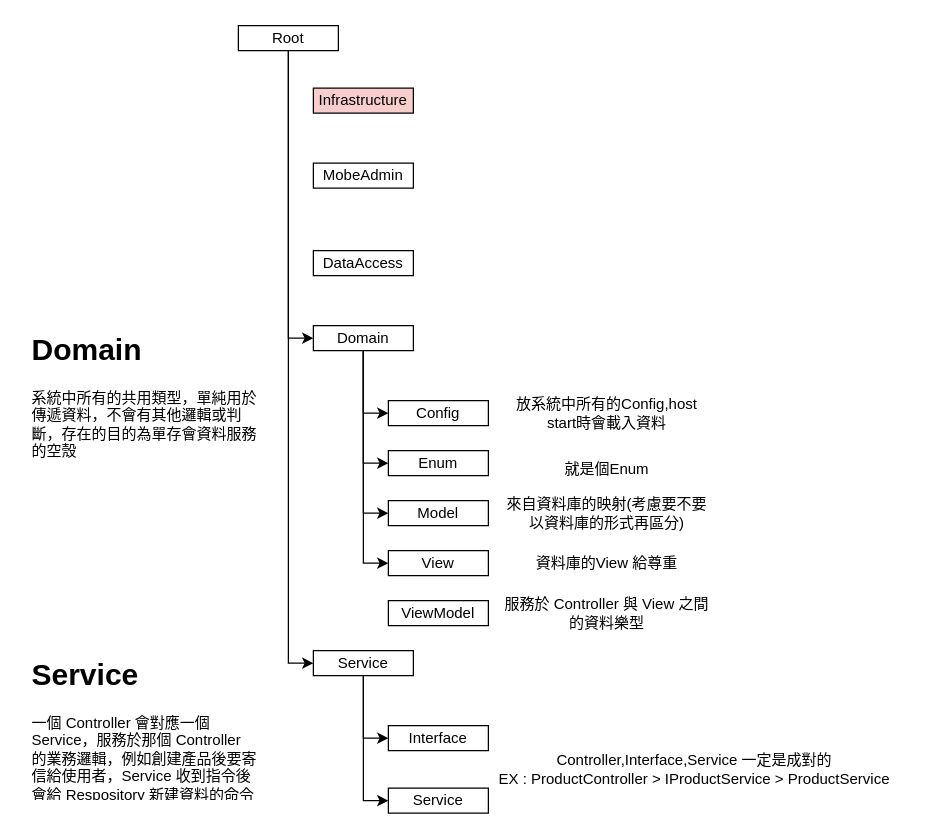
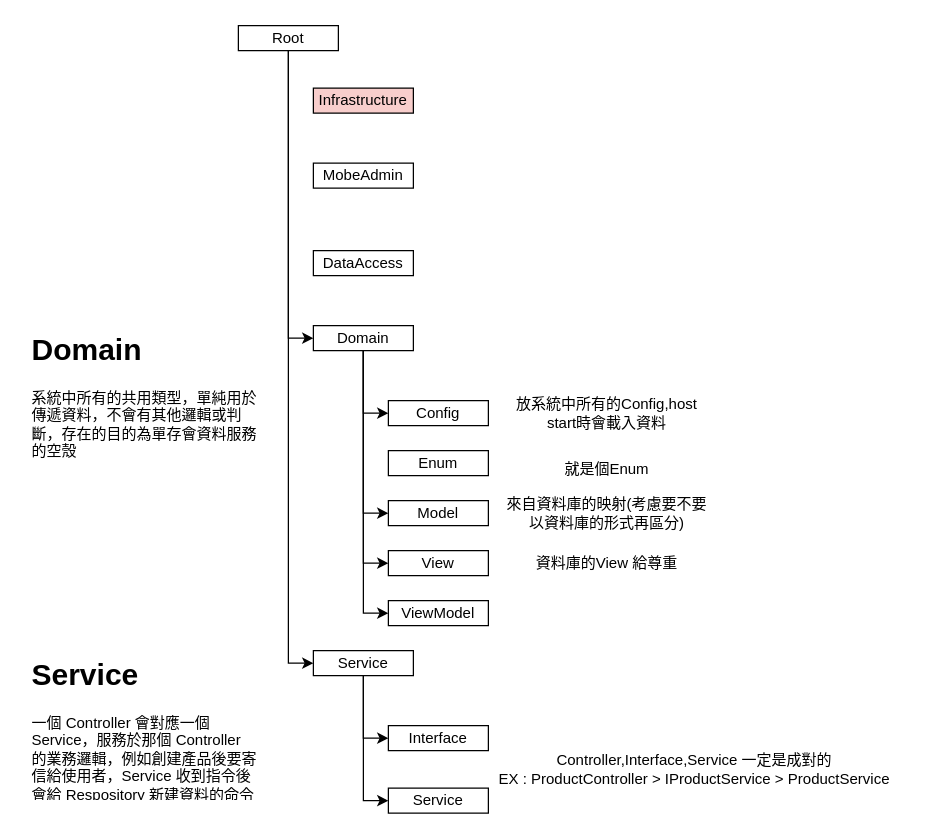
(373, 463) -> none
none -> (363, 598)
(607, 613) -> none
